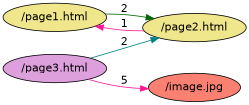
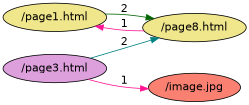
(194, 28) -> (194, 28)
(125, 81) -> (125, 81)
